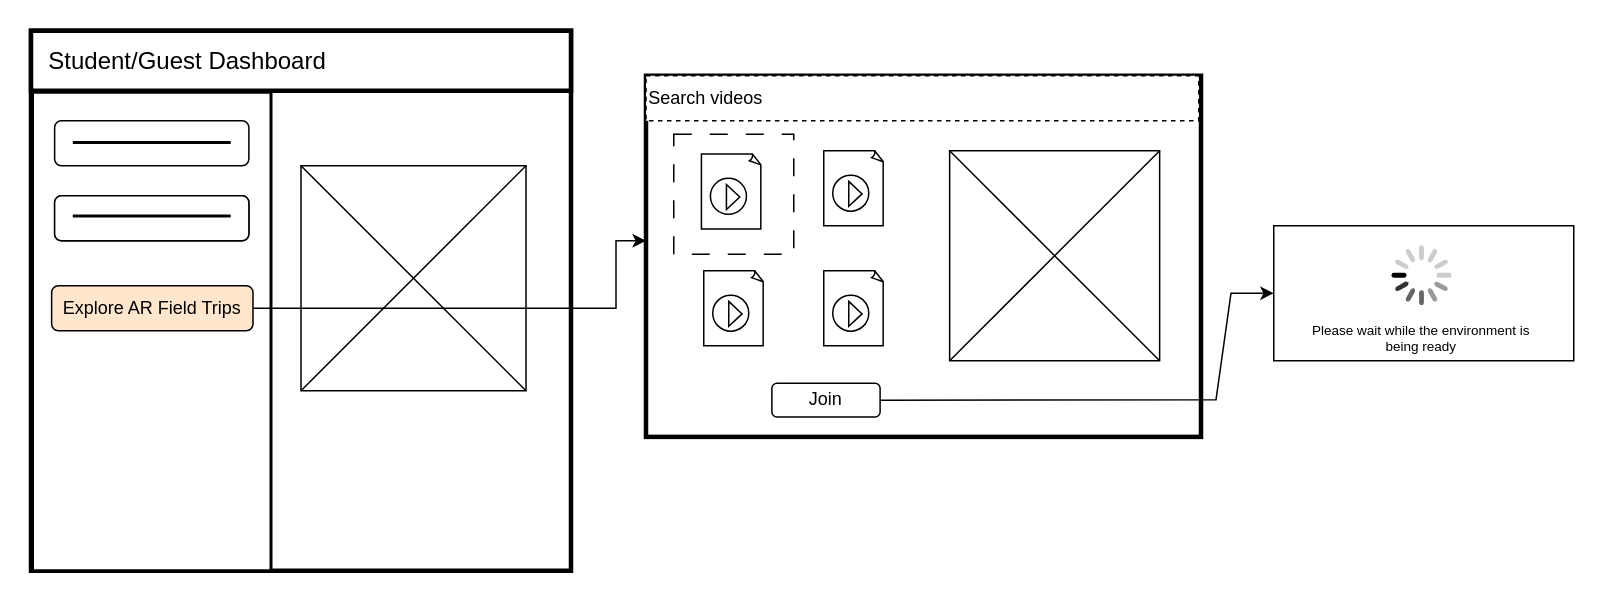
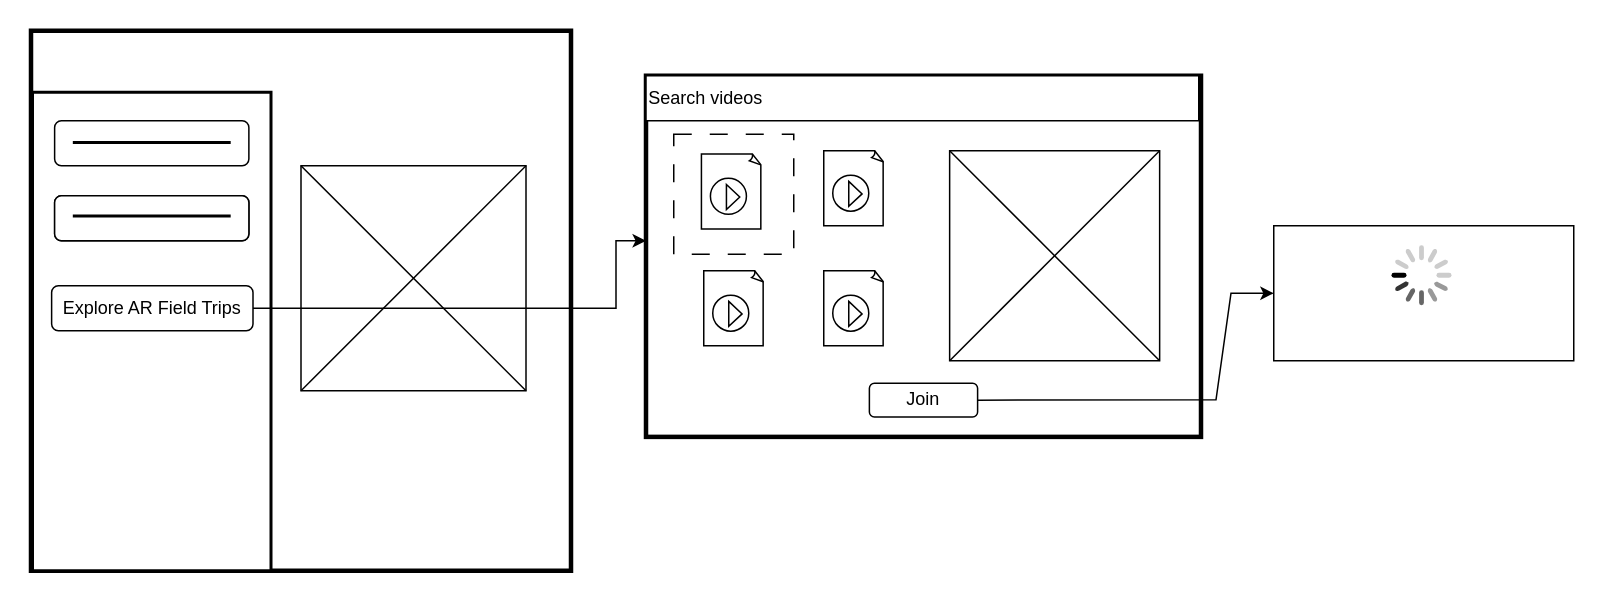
(301, 61) -> none
(922, 98) -> (922, 98)
(152, 308) -> (152, 308)
(1421, 338) -> none
(826, 400) -> (923, 400)
